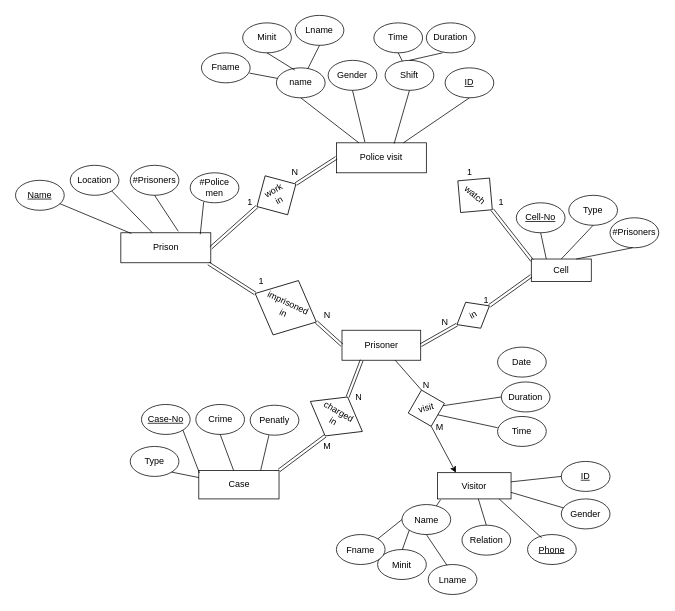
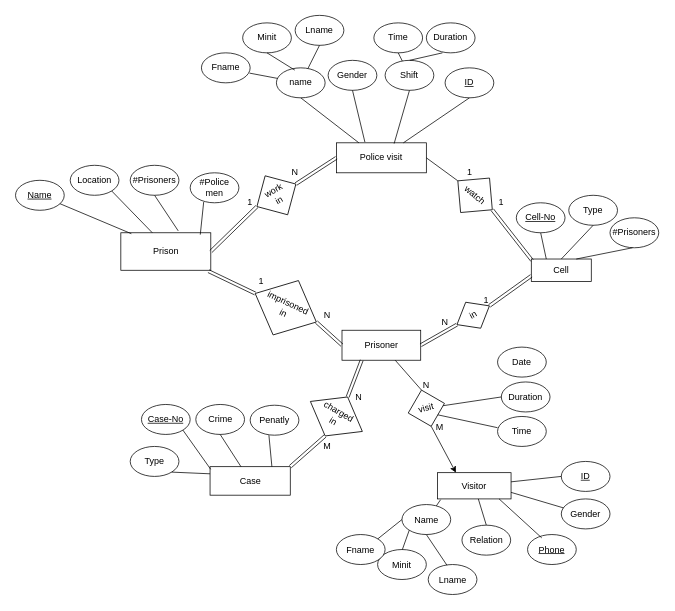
none -> (442, 169)
(166, 248) -> (166, 252)
(239, 485) -> (250, 481)
